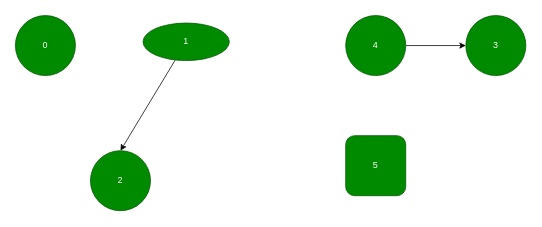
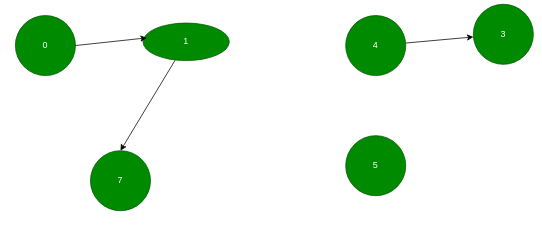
none -> (108, 42)
(495, 45) -> (503, 34)
(375, 165) -> (375, 165)
(120, 180) -> (120, 180)
